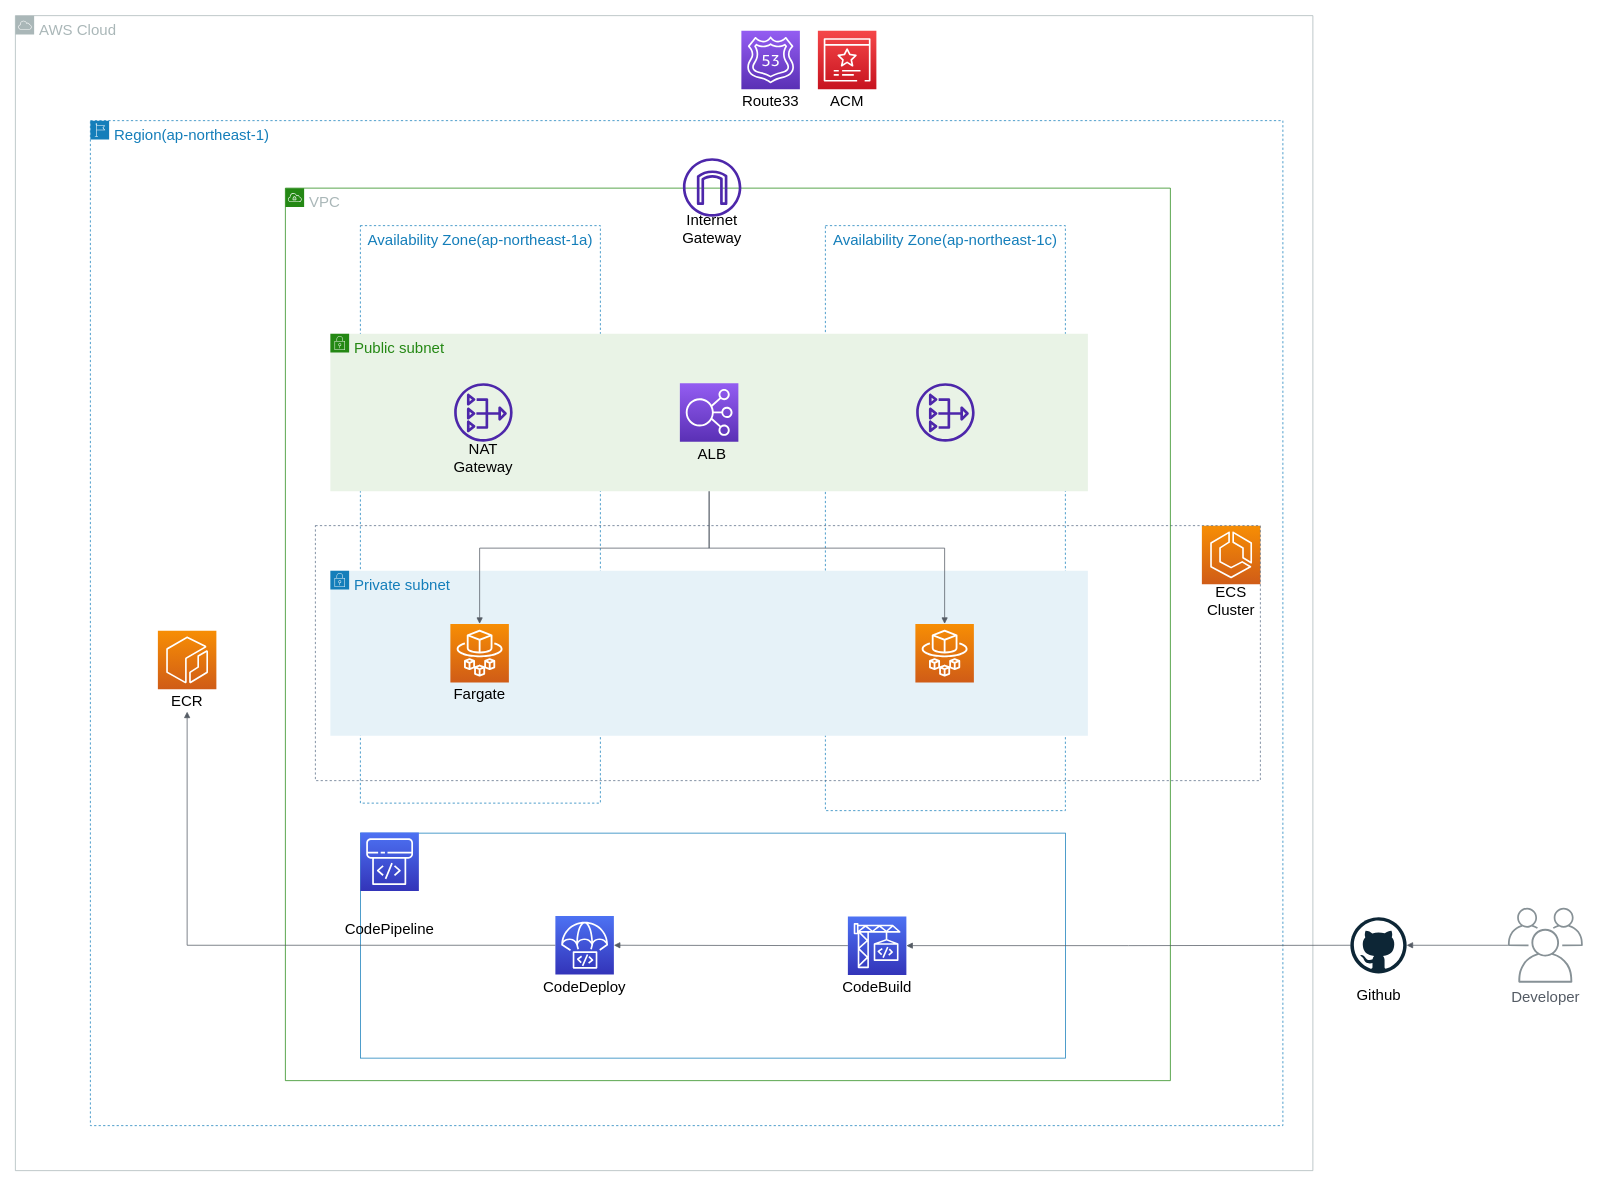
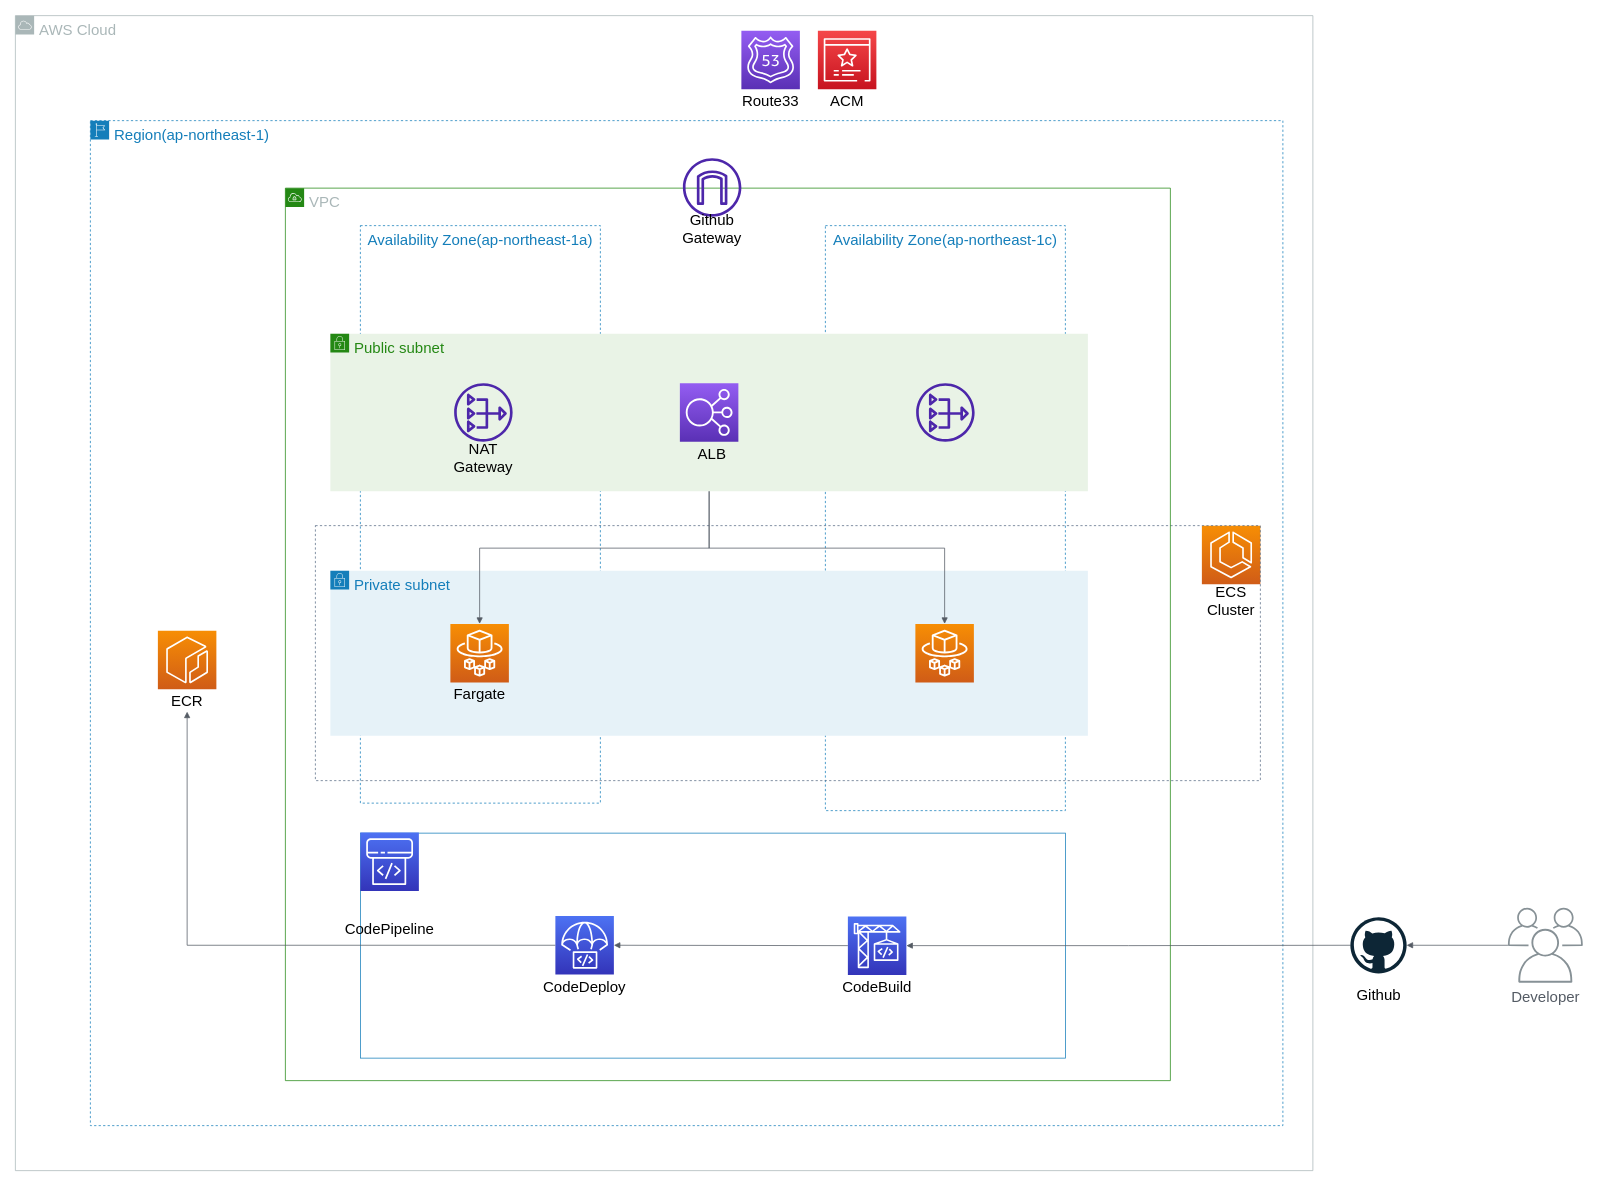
(712, 228) -> (712, 228)
